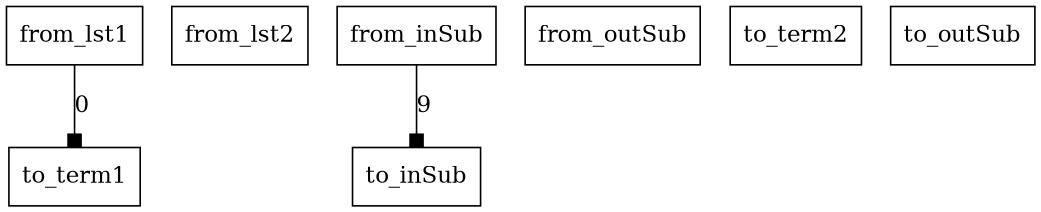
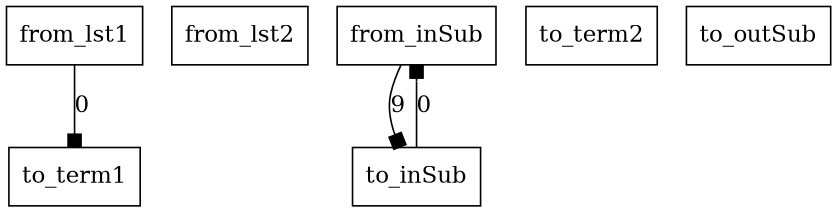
(613, 36) -> none
none -> (417, 114)
